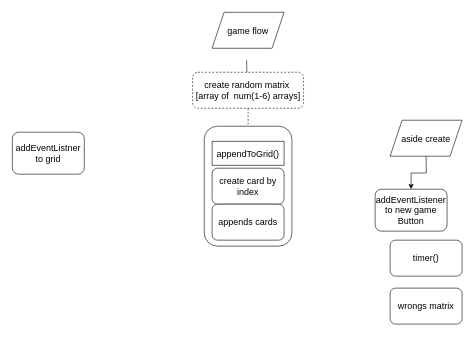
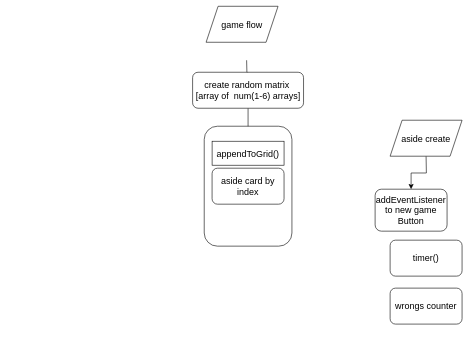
(248, 30) -> (242, 24)
(248, 90) -> (248, 90)
(248, 117) -> (248, 117)
(48, 153) -> none
(248, 186) -> (248, 186)
(248, 222) -> none
(426, 306) -> (426, 306)
